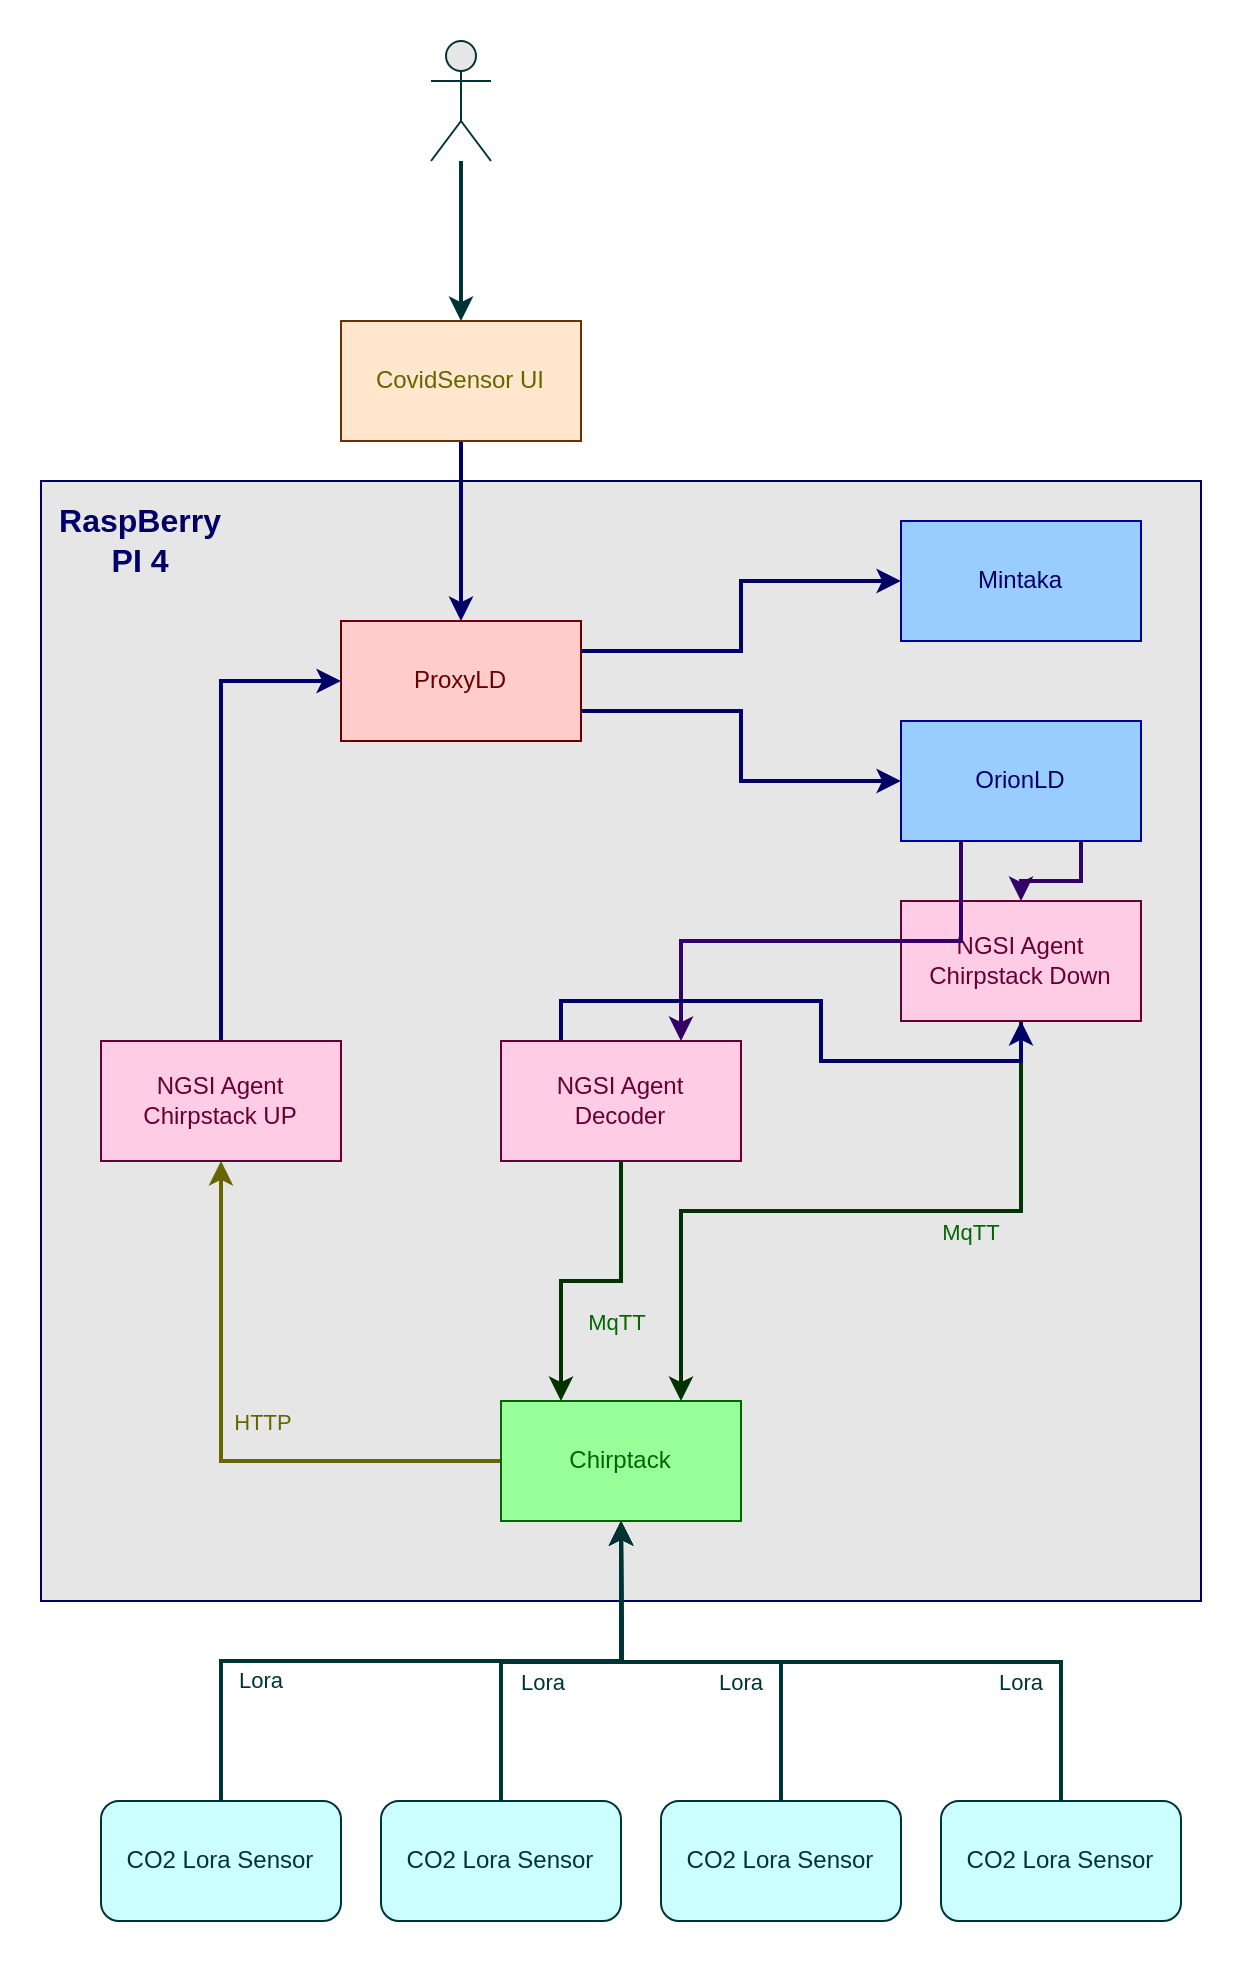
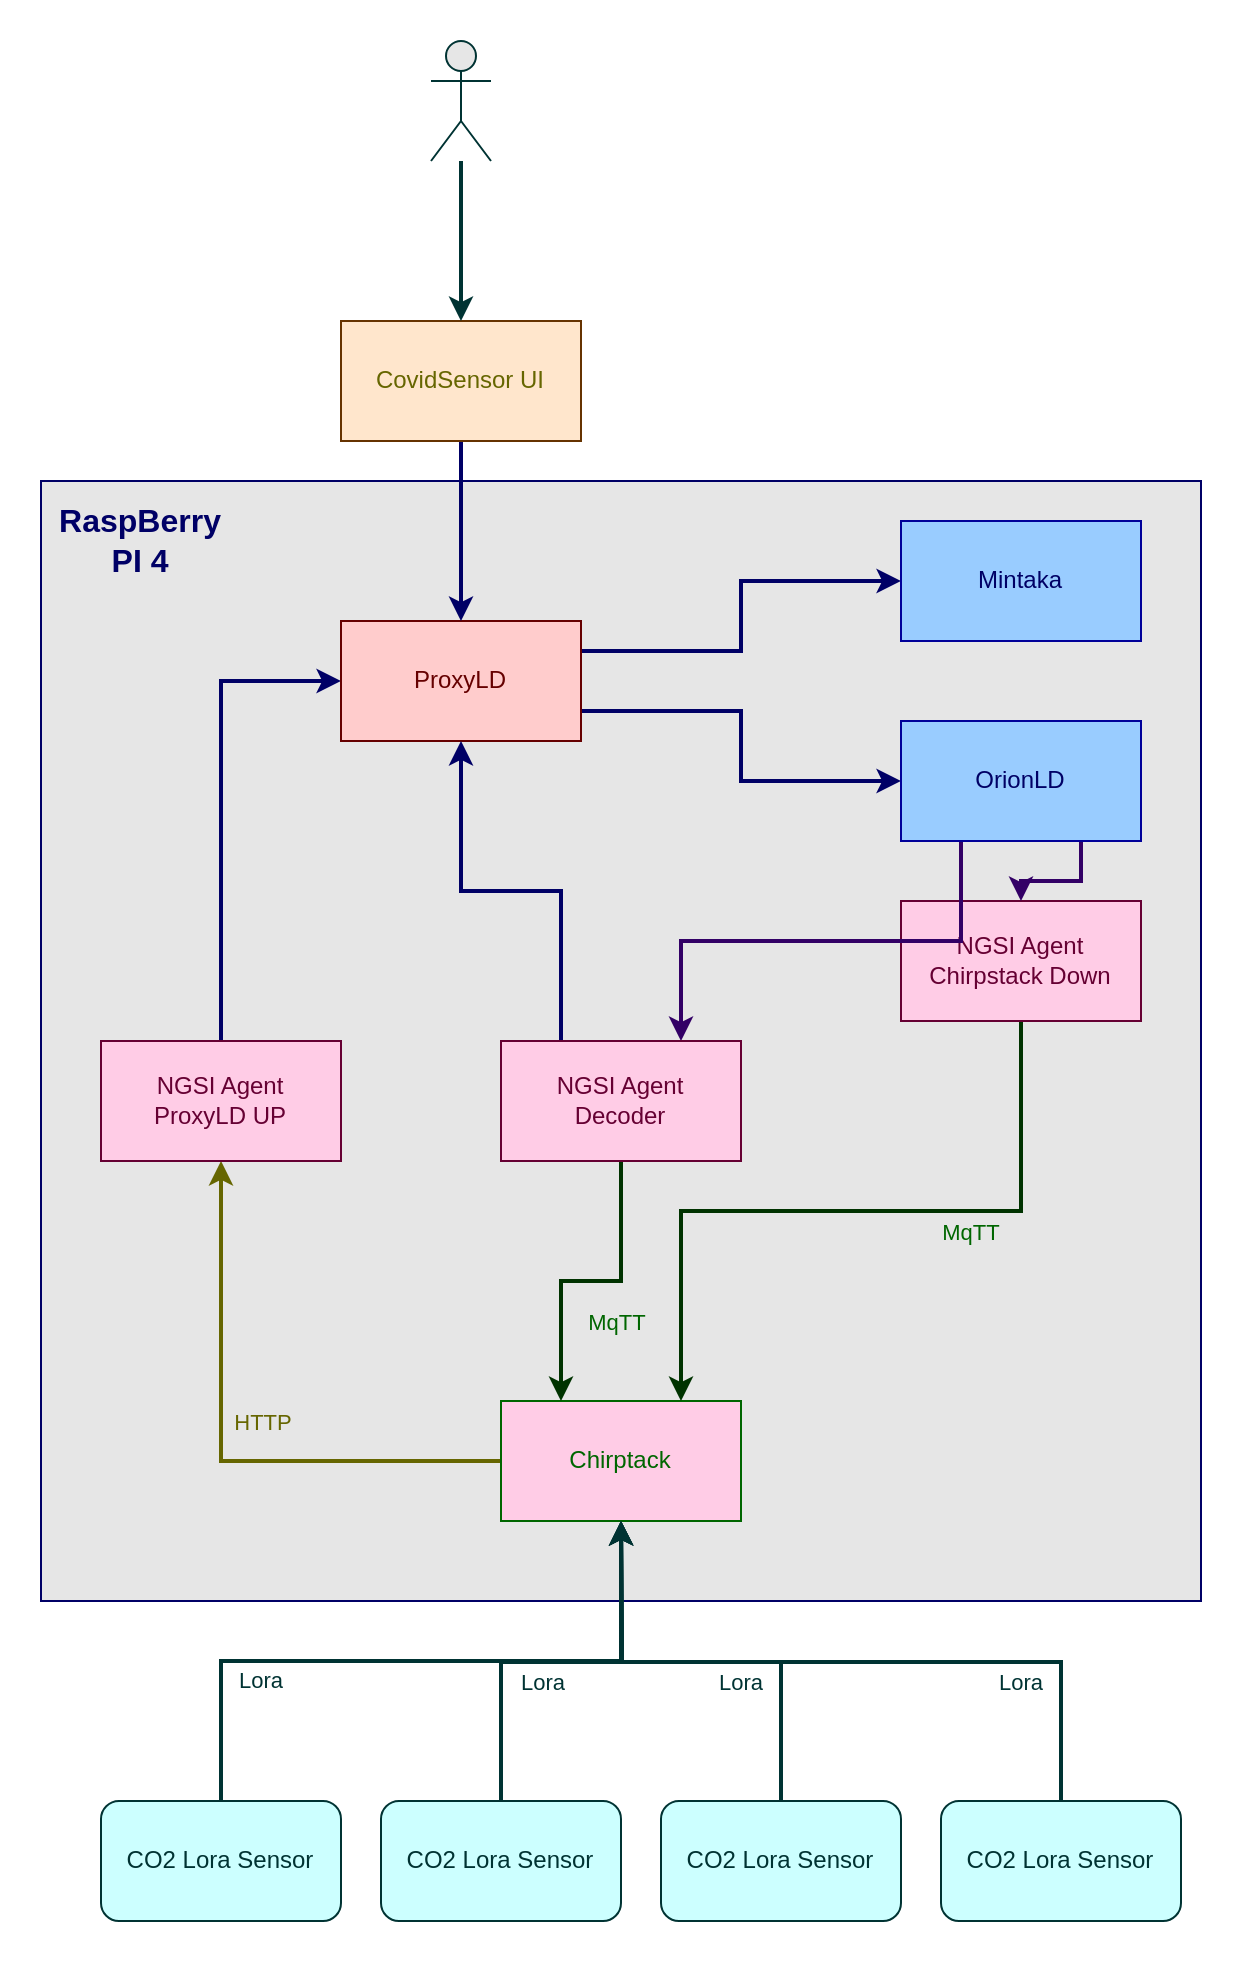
(818, 1001) -> (501, 891)
(221, 1101) -> (221, 1101)
(621, 1461) -> (621, 1461)
